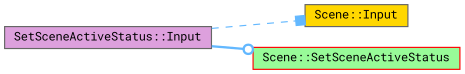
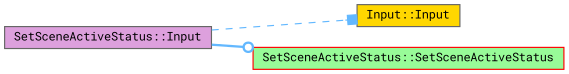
(356, 16) -> (408, 16)
(356, 58) -> (408, 58)
